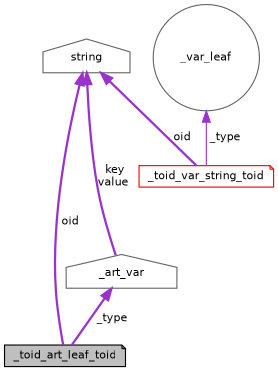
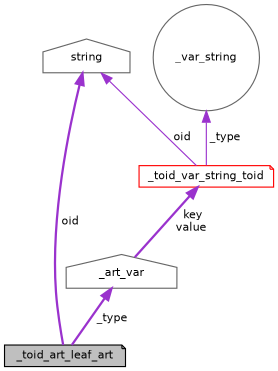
(206, 58) -> (206, 58)
(153, 123) -> (153, 123)
(95, 171) -> (162, 226)
(65, 356) -> (65, 356)
